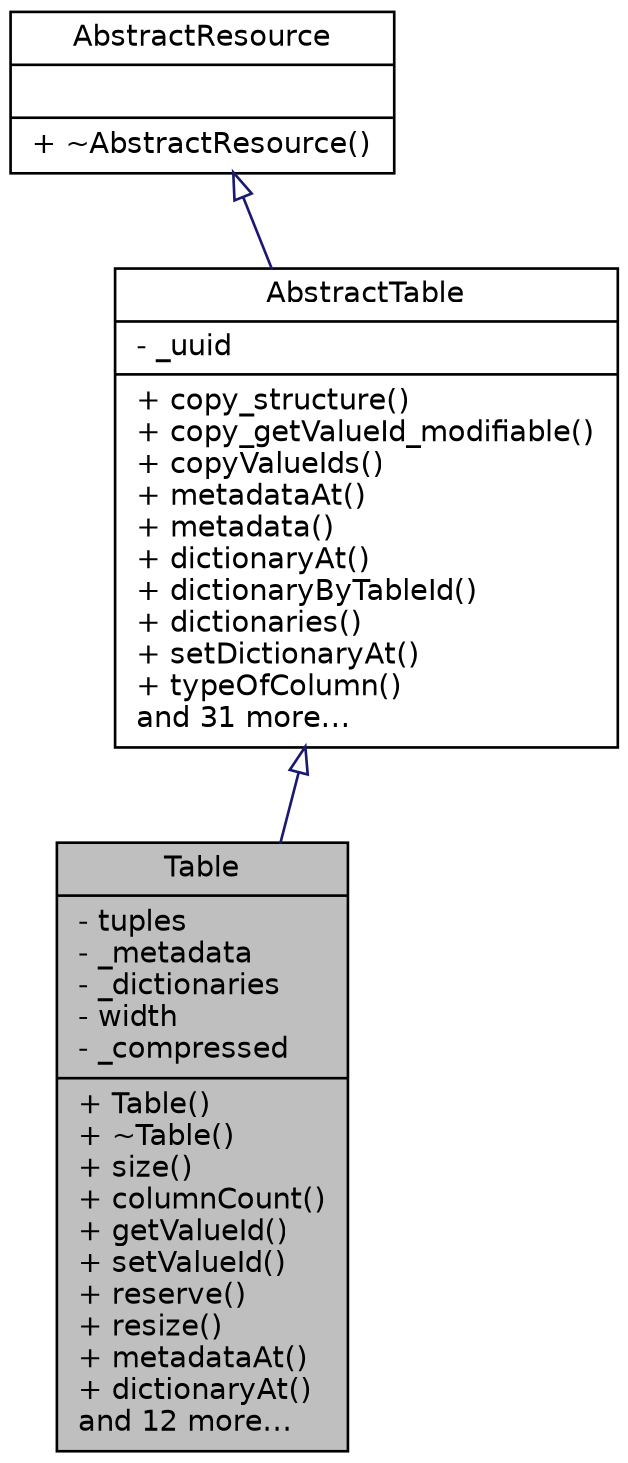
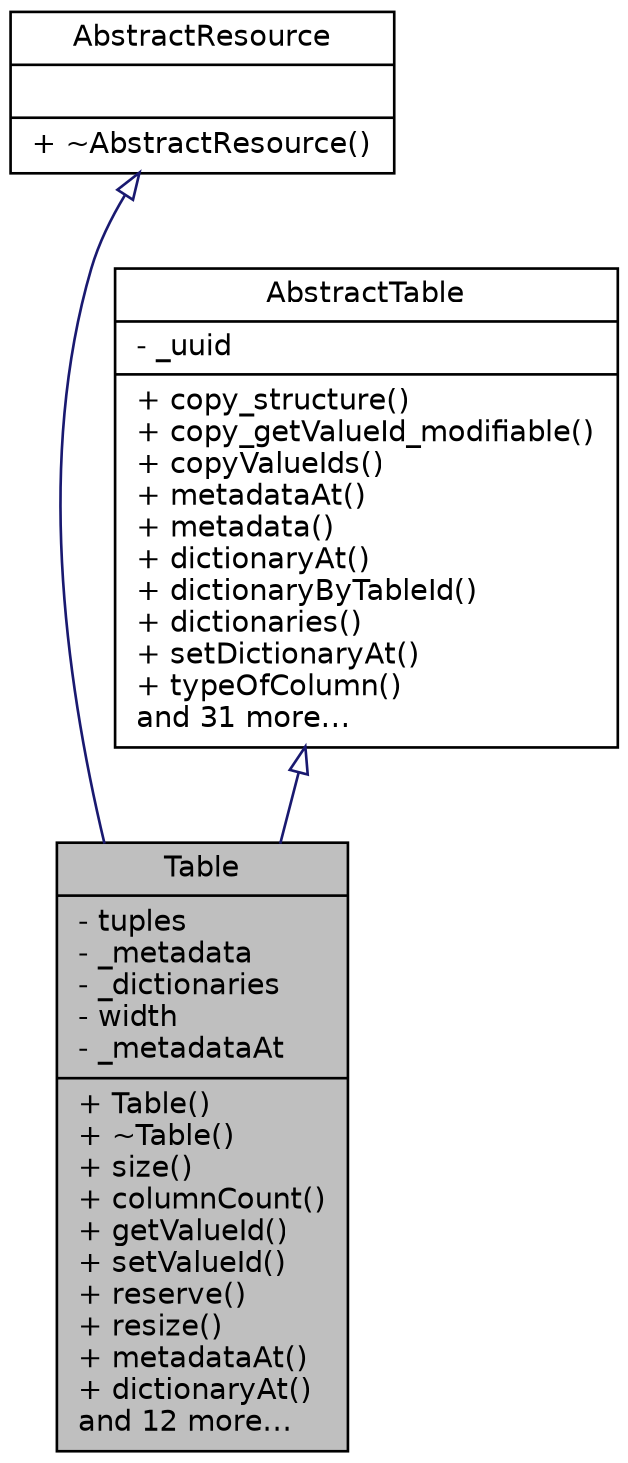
(258, 233) -> (61, 516)
(184, 1049) -> (183, 1049)
